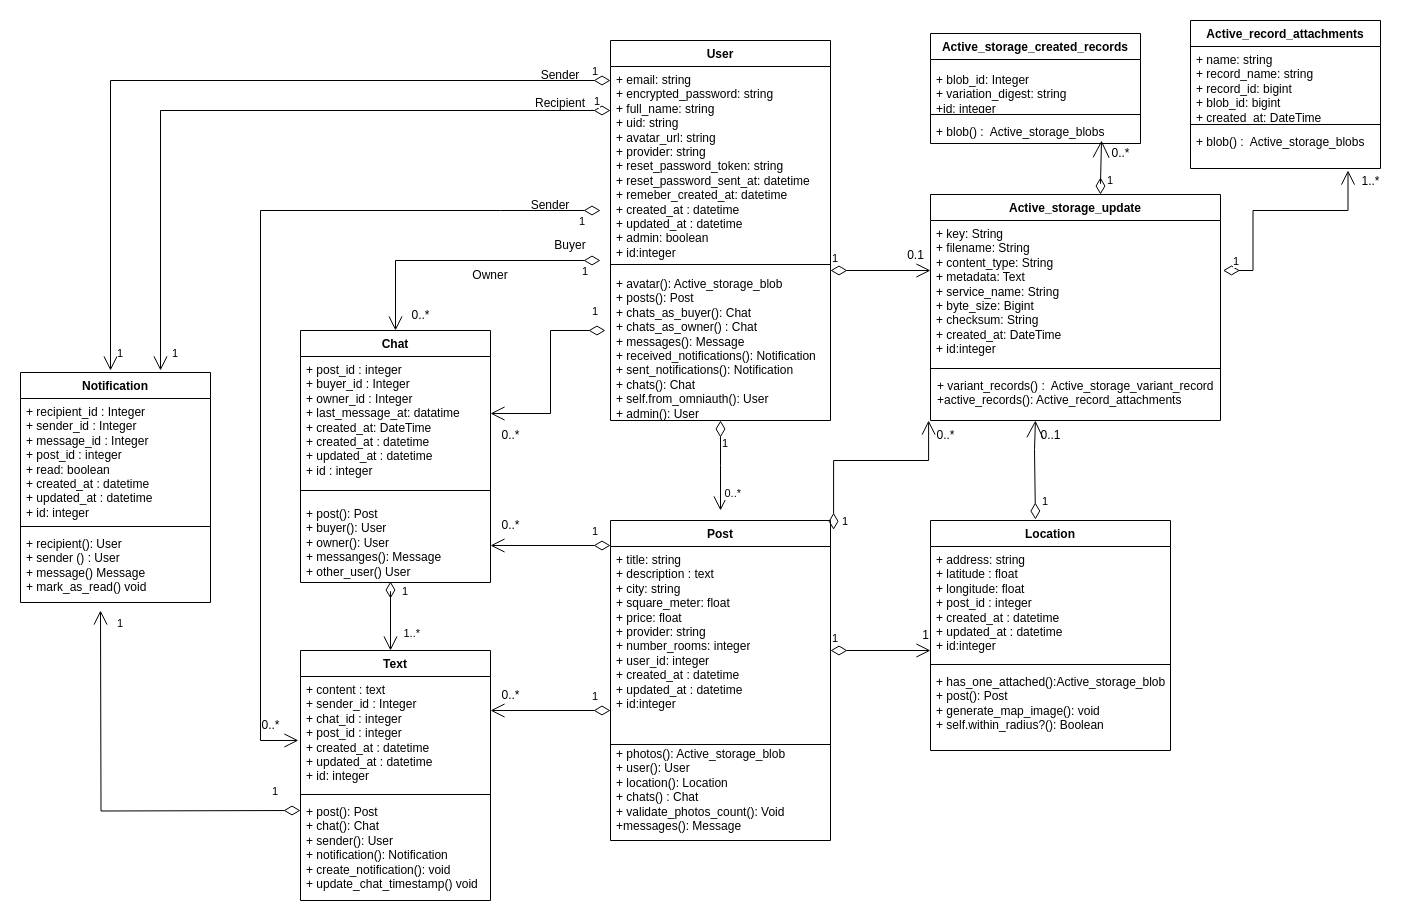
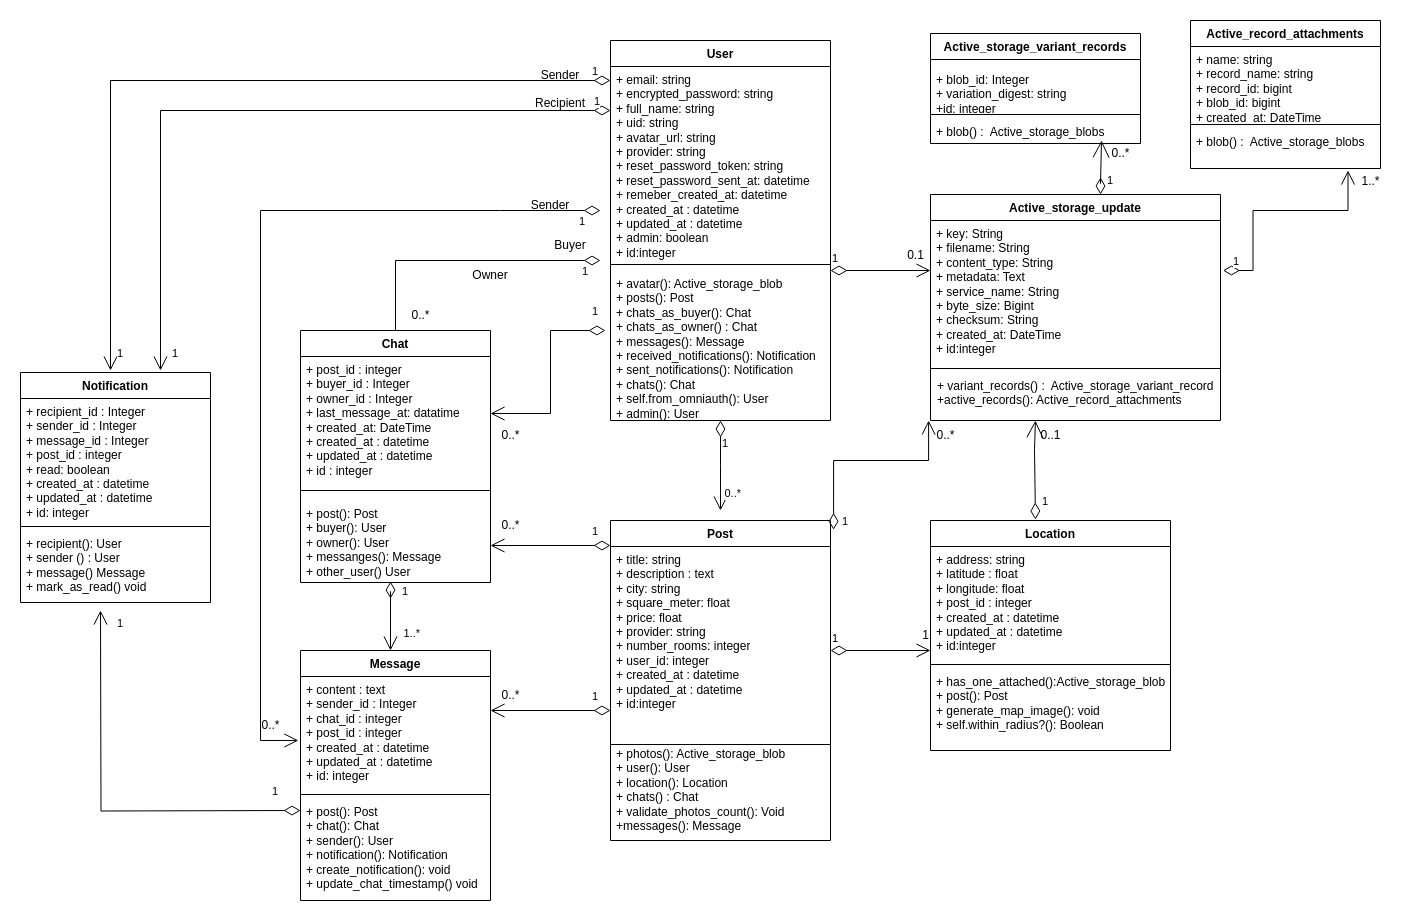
(1036, 48) -> (1036, 48)
(396, 324) -> (396, 324)
(396, 665) -> (396, 665)
